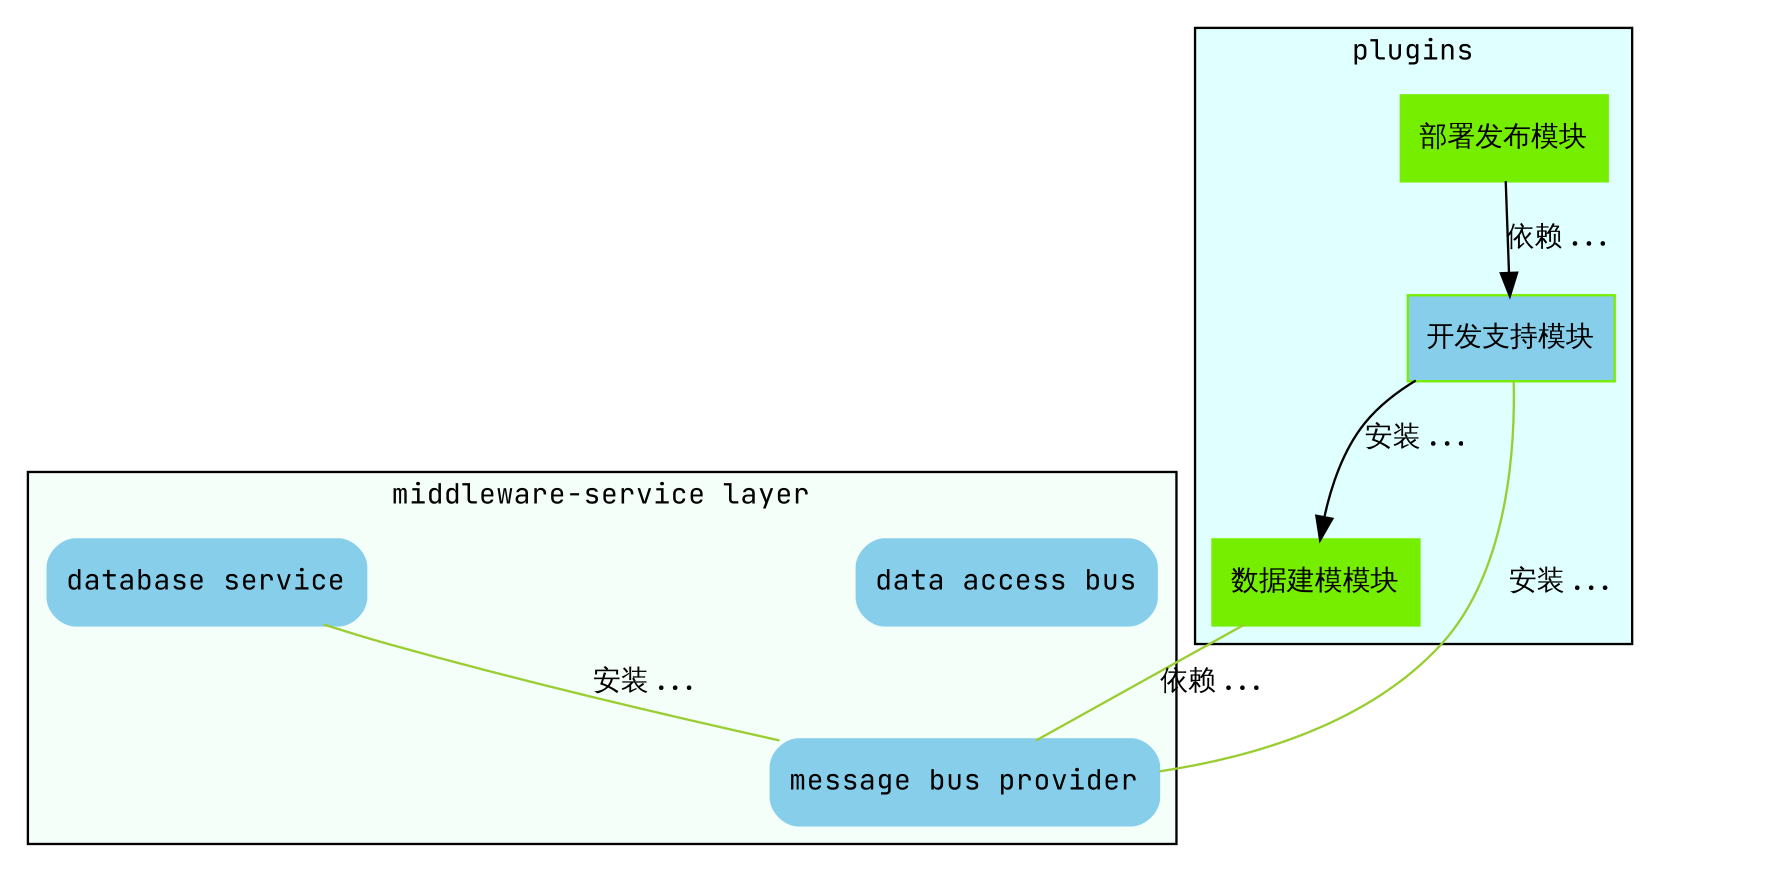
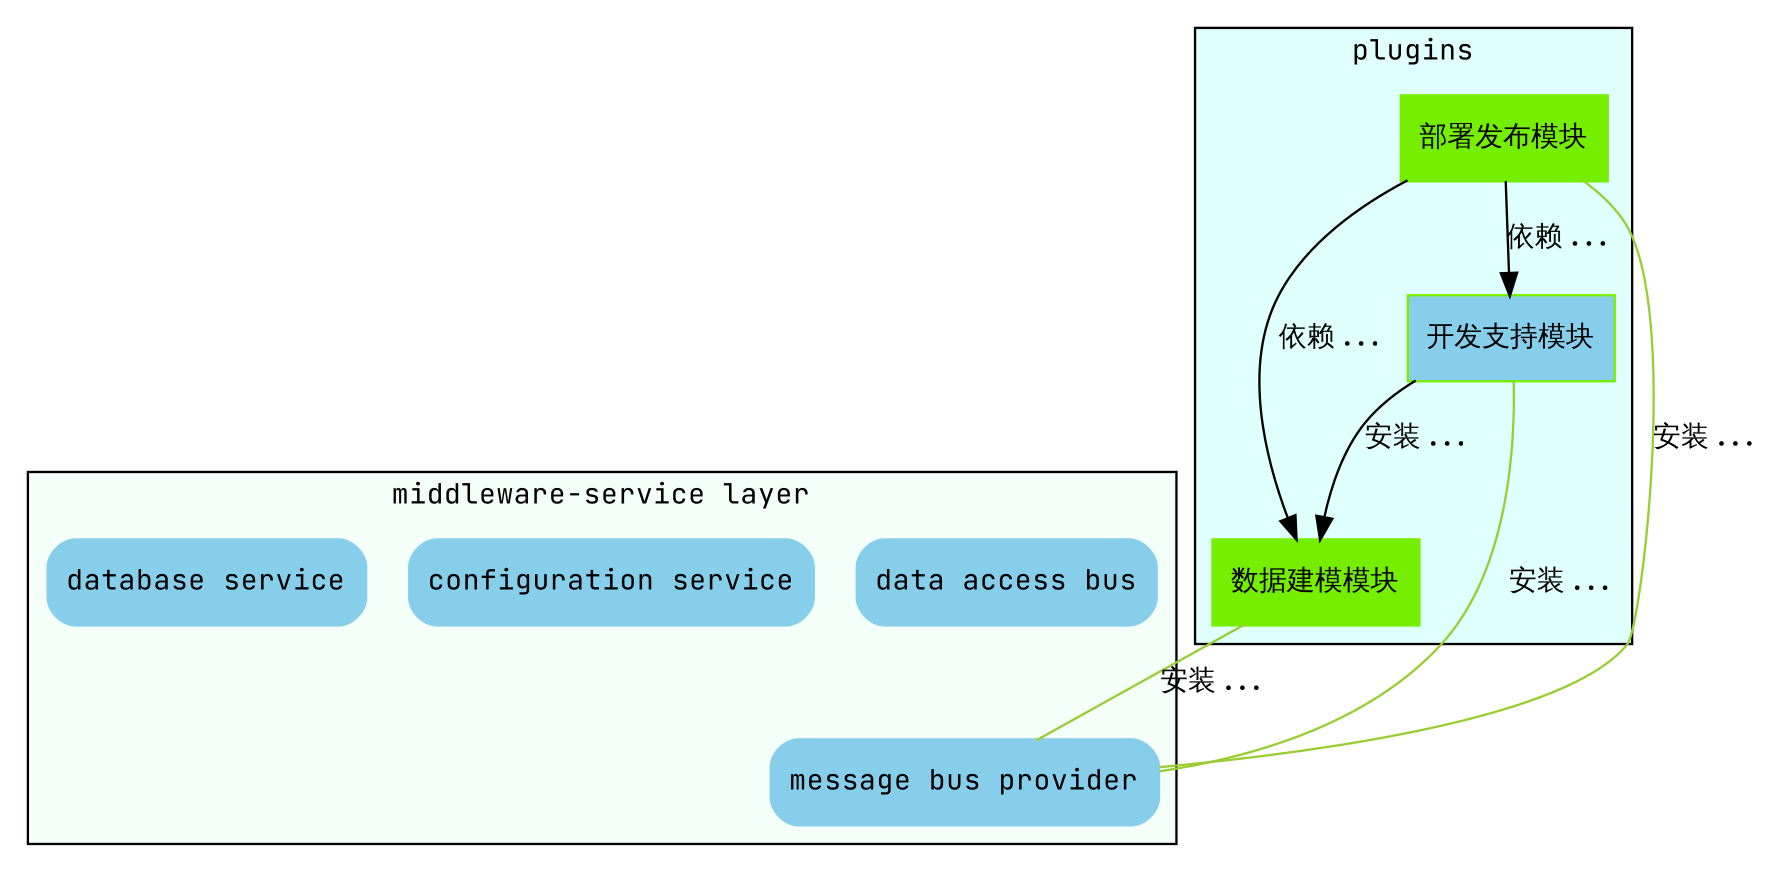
none -> (1269, 320)
none -> (611, 582)
(1215, 682) -> (1215, 682)
(550, 687) -> (1608, 661)
